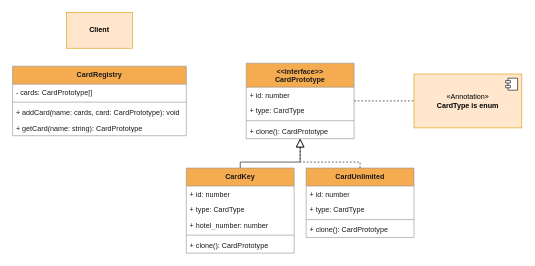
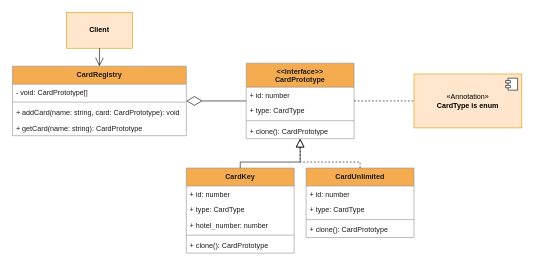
none -> (99, 57)
(61, 93) -> (59, 93)
none -> (223, 101)
(100, 118) -> (100, 118)
